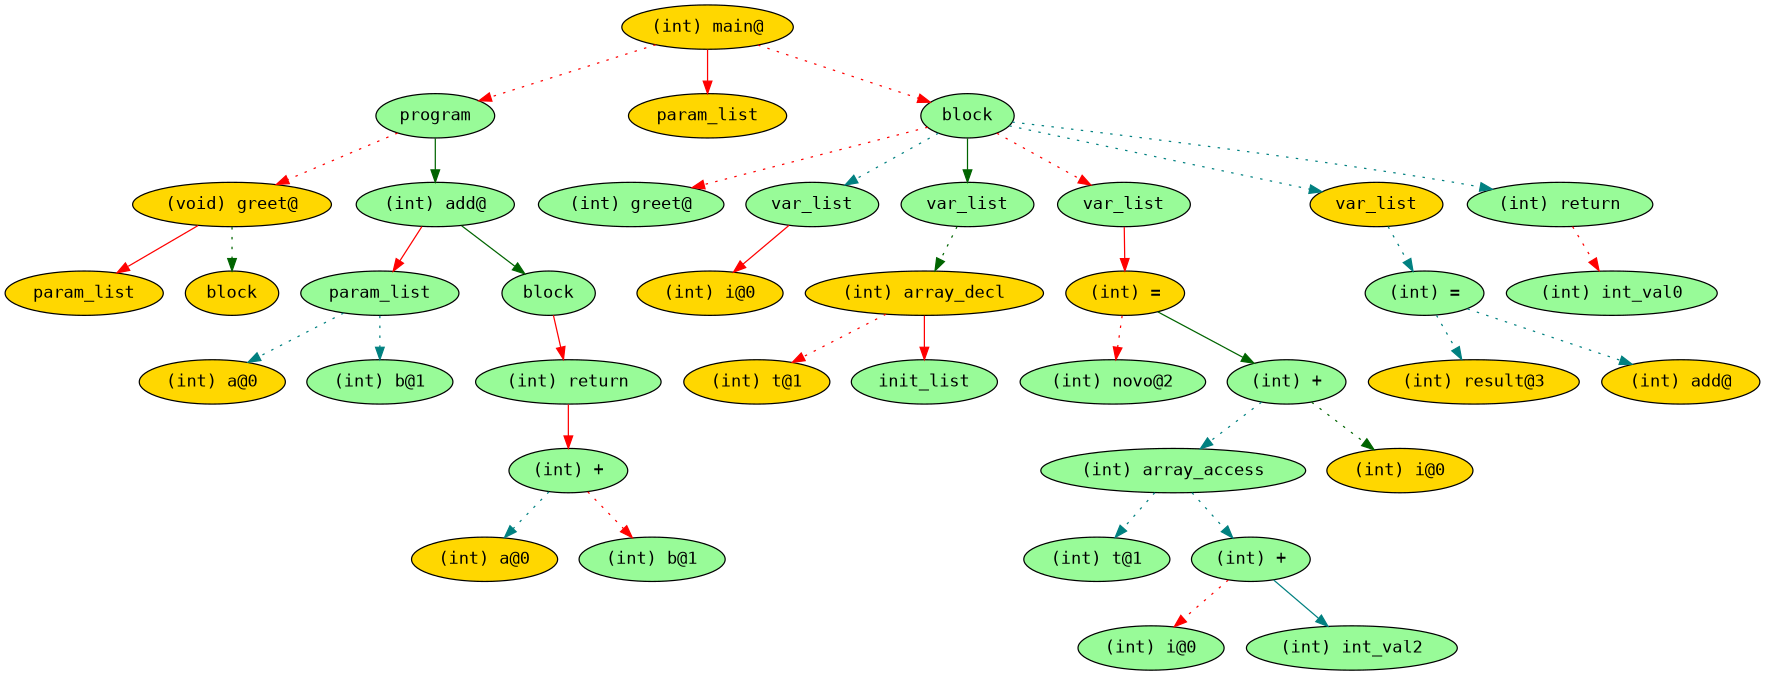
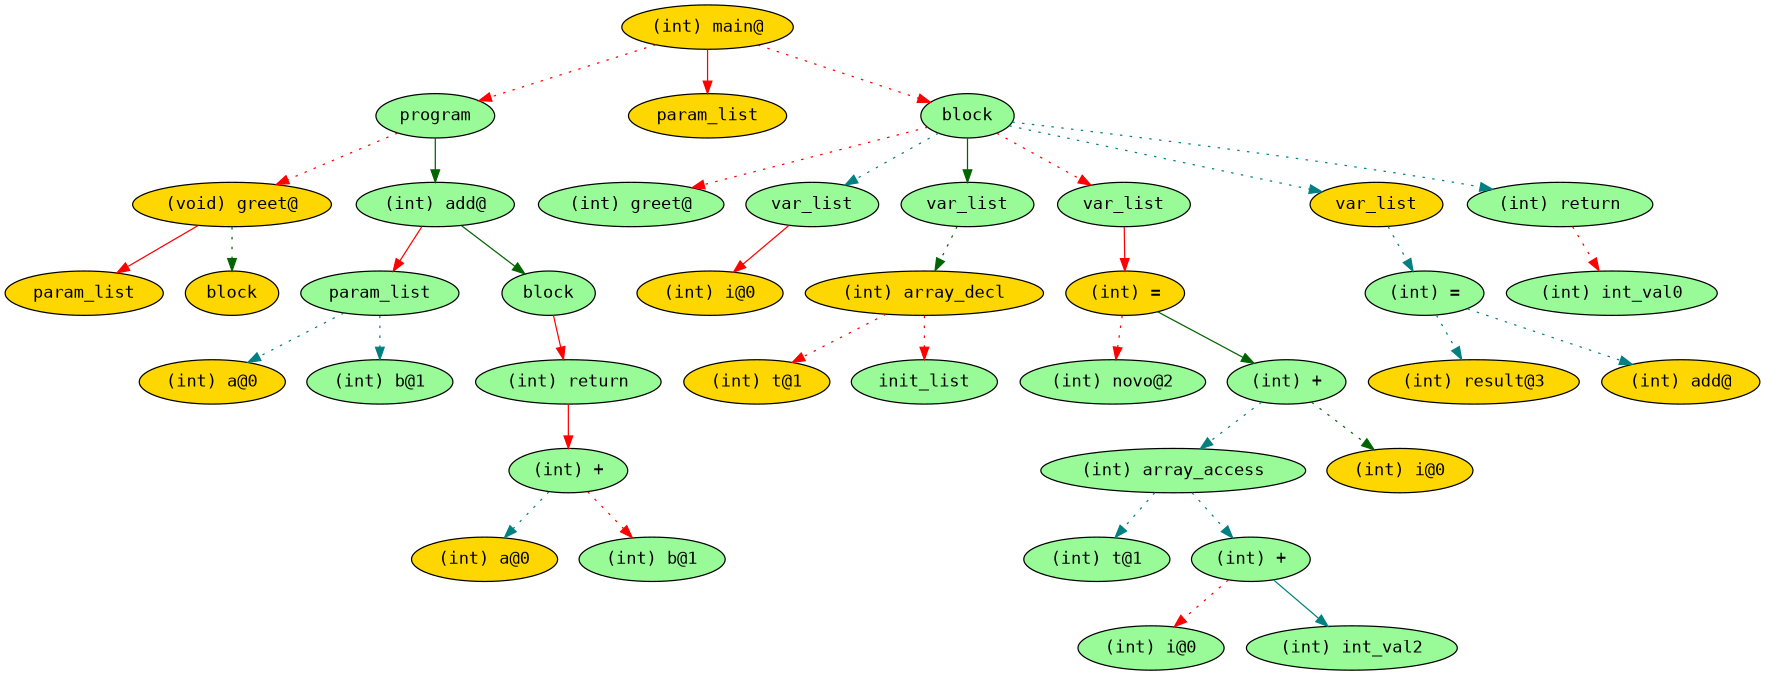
(924, 332) -> (924, 332)
